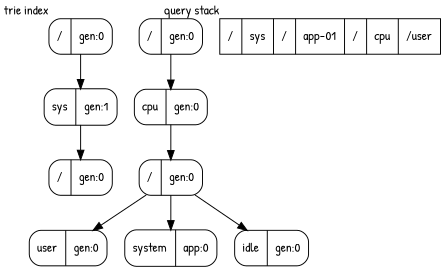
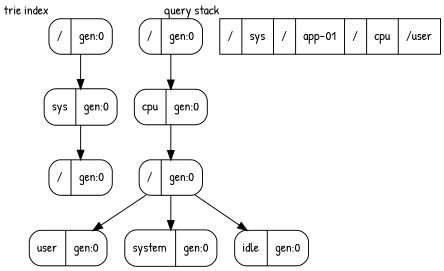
(96, 107) -> (96, 107)
(196, 248) -> (196, 248)
